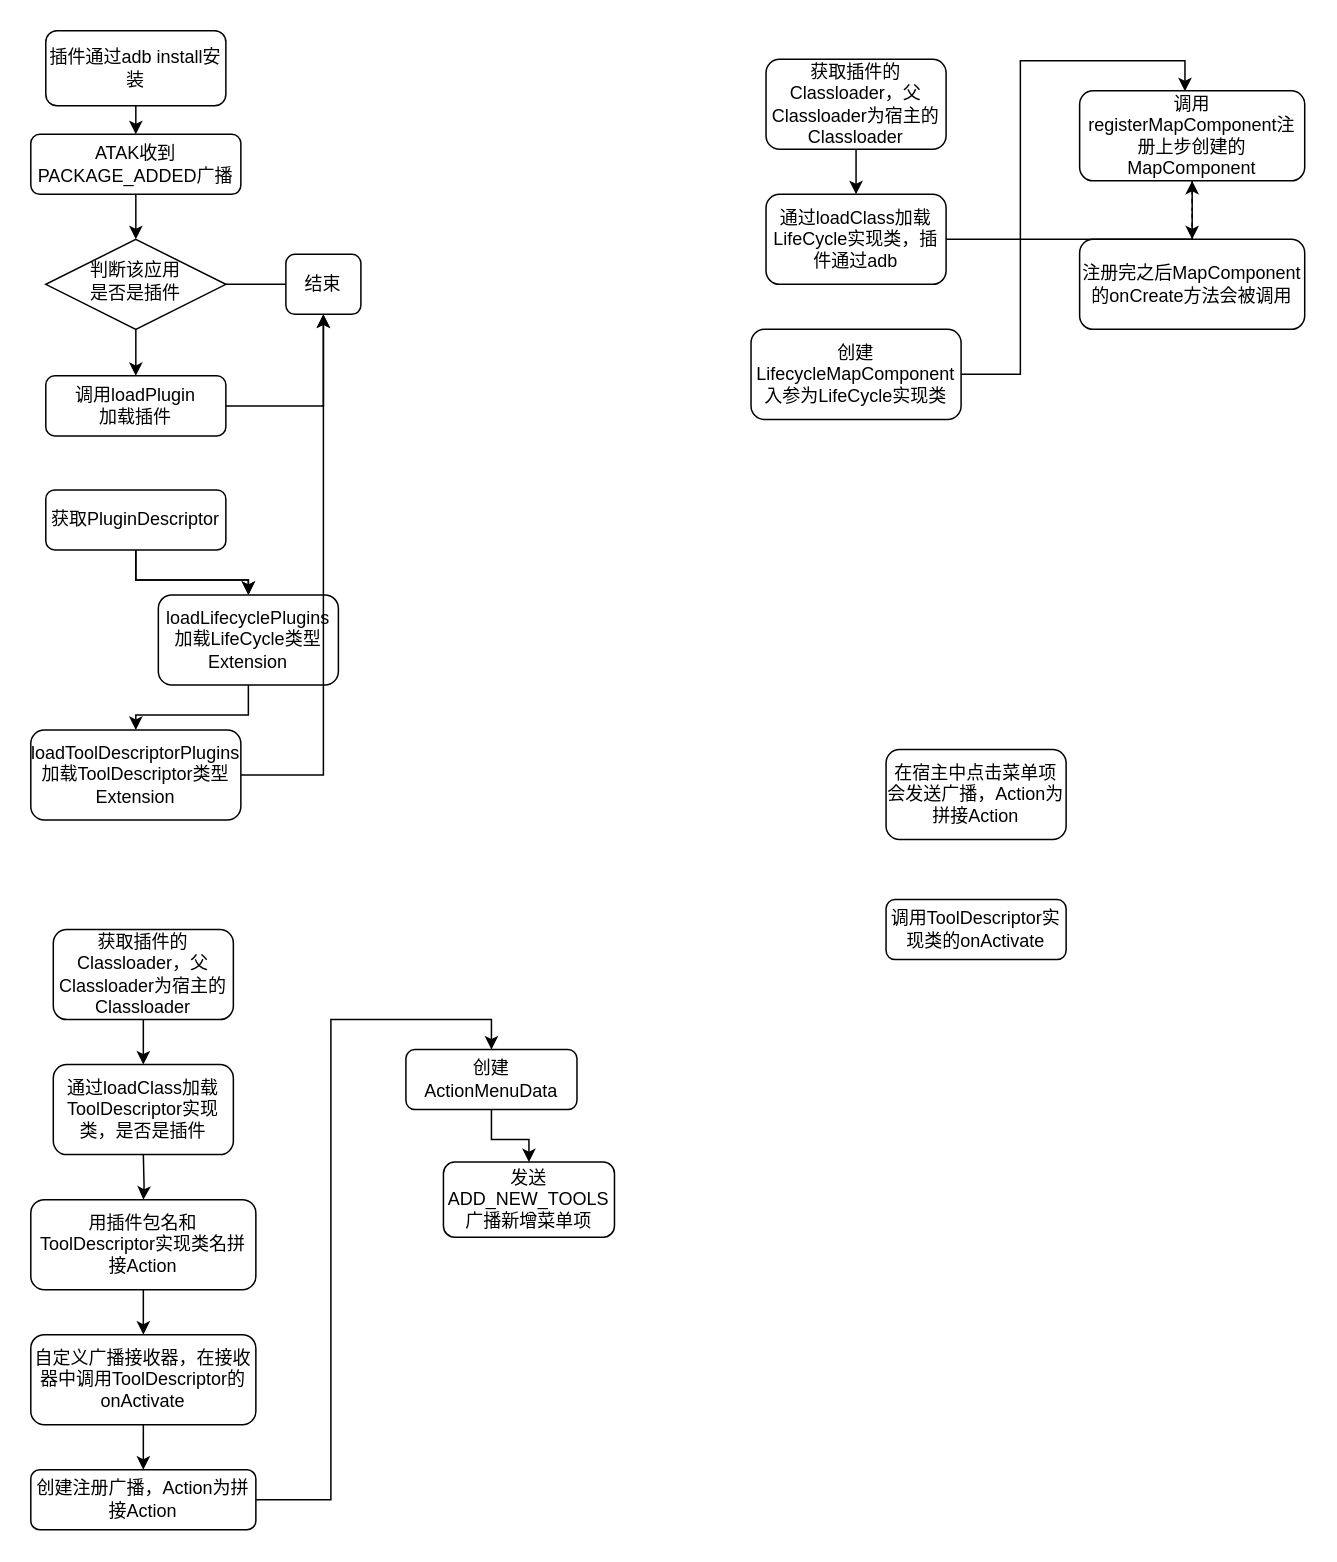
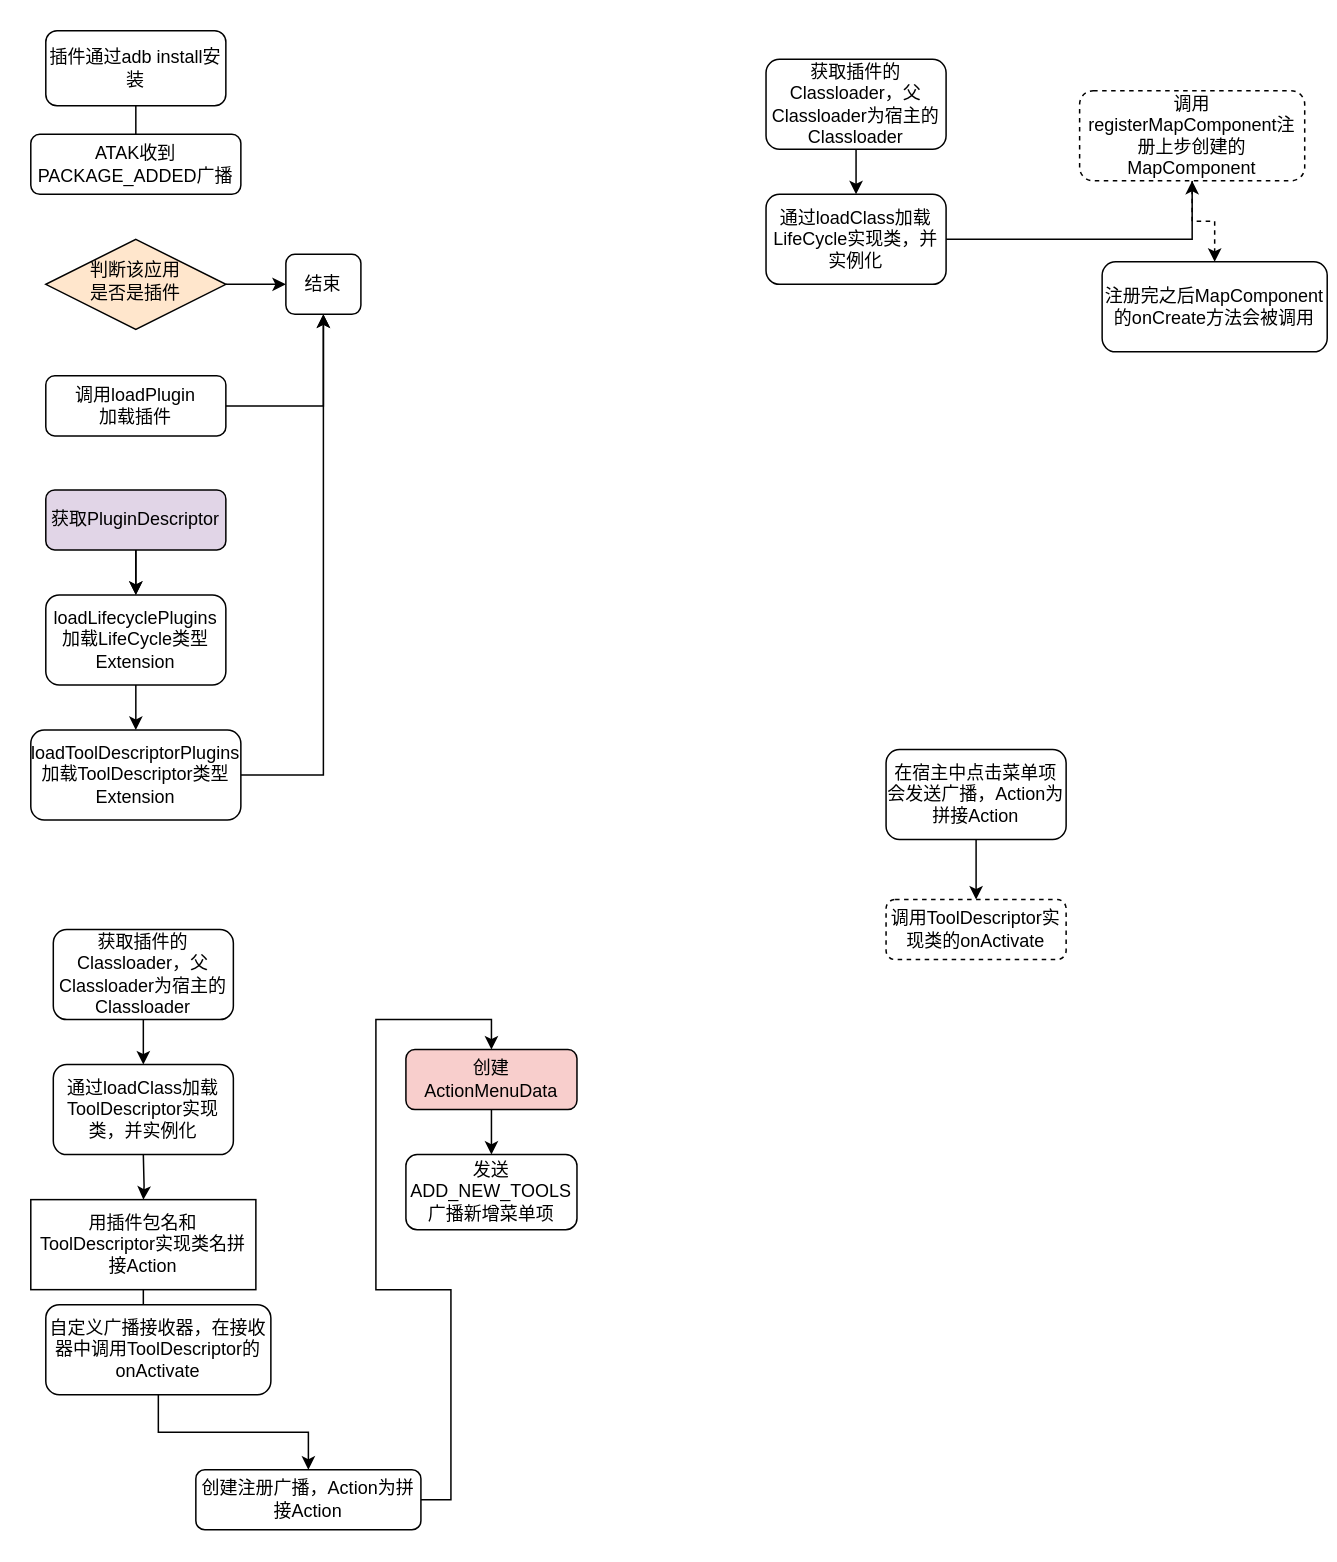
(136, 123) -> (136, 127)
(1192, 136) -> (1192, 136)
(1020, 155) -> none
(136, 211) -> none
(856, 239) -> (856, 239)
(136, 284) -> (136, 284)
(278, 284) -> (274, 284)
(1192, 284) -> (1214, 307)
(136, 348) -> none
(856, 374) -> none
(136, 520) -> (136, 520)
(248, 640) -> (136, 640)
none -> (976, 864)
(976, 929) -> (976, 929)
(491, 1079) -> (491, 1079)
(143, 1109) -> (143, 1109)
(529, 1199) -> (491, 1192)
(143, 1244) -> (143, 1244)
(143, 1379) -> (158, 1349)
(143, 1499) -> (308, 1499)
